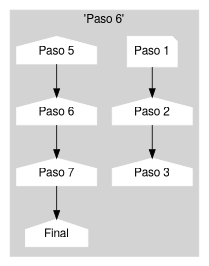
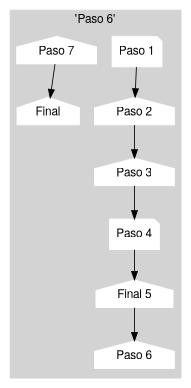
(57, 52) -> (134, 295)
(57, 137) -> none
none -> (134, 234)
